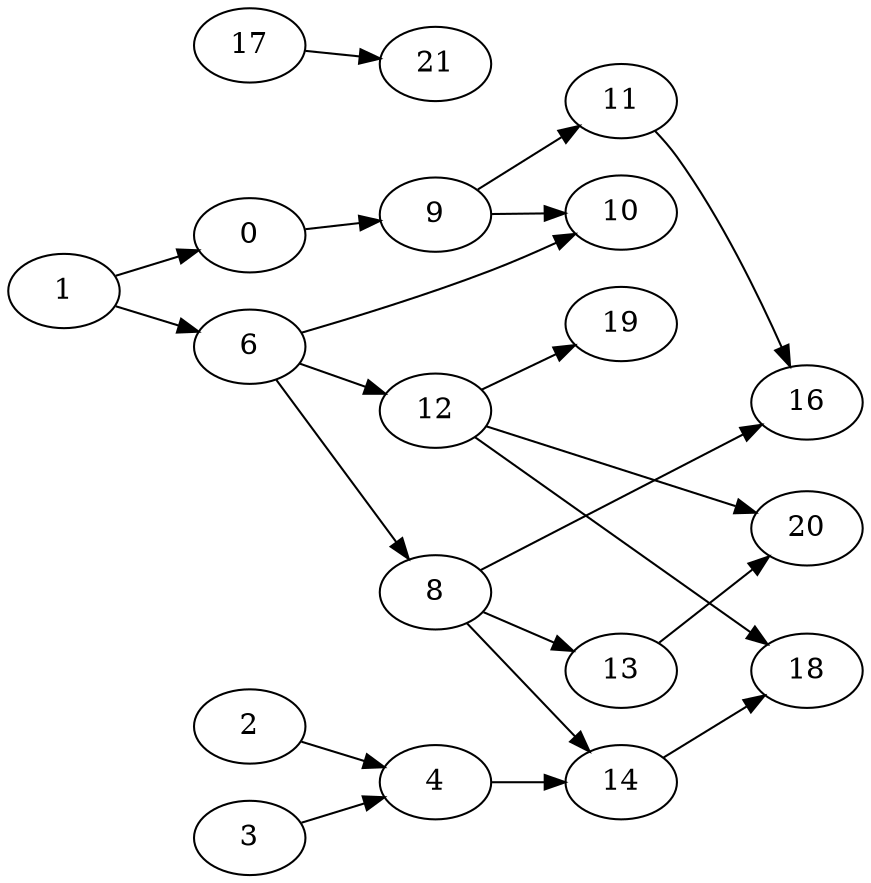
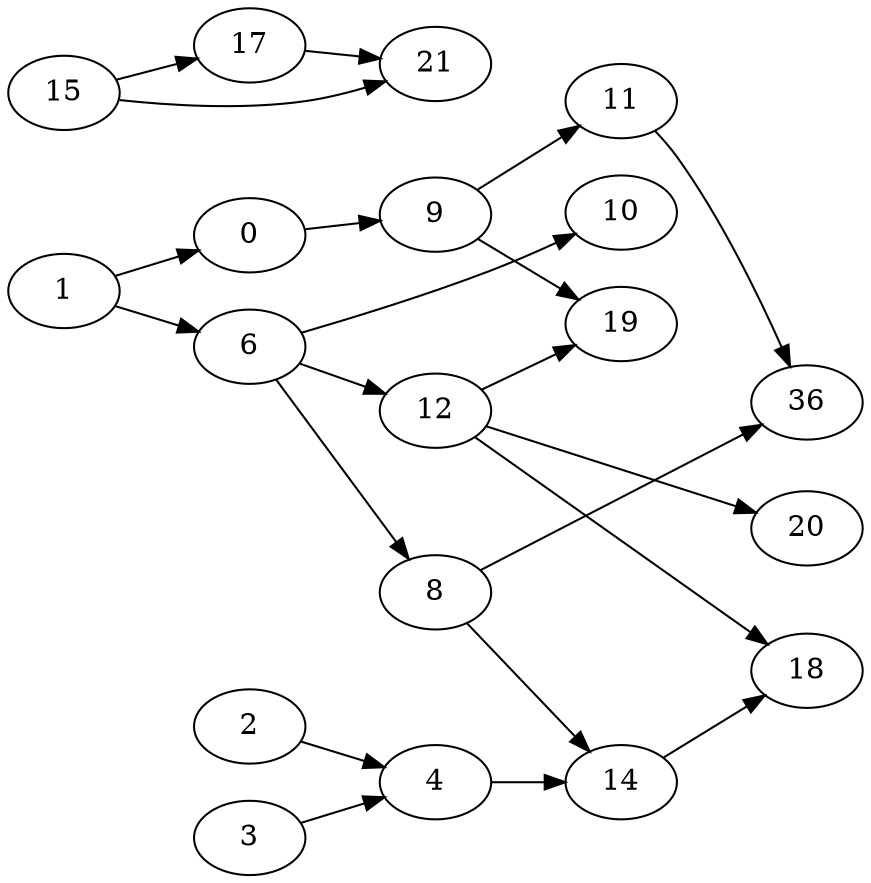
none -> (64, 93)
(518, 214) -> (530, 270)
(807, 402) -> (807, 402)
(621, 671) -> none
